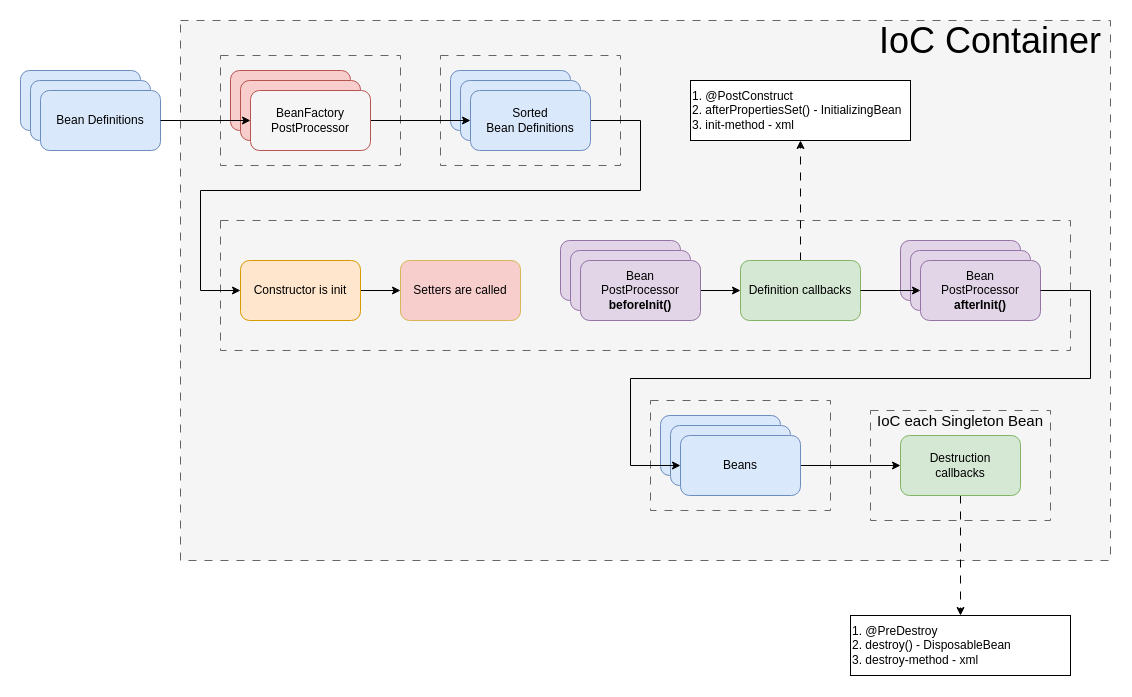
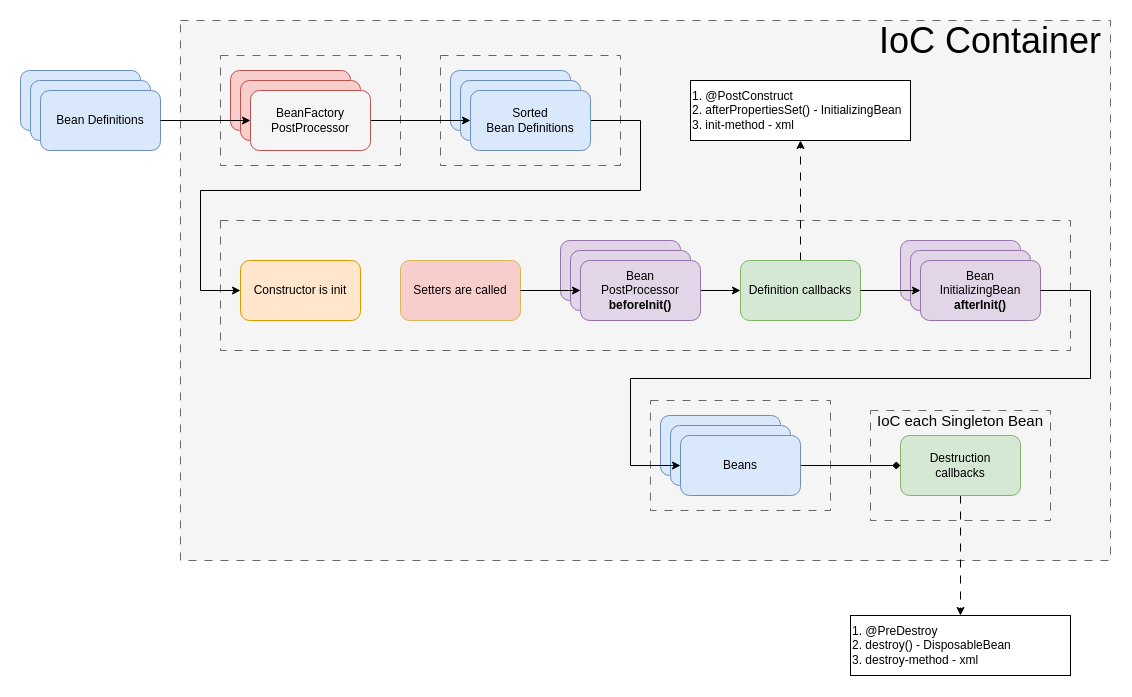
(377, 291) -> none
none -> (547, 291)
(981, 291) -> (981, 291)
(892, 466) -> (891, 466)
